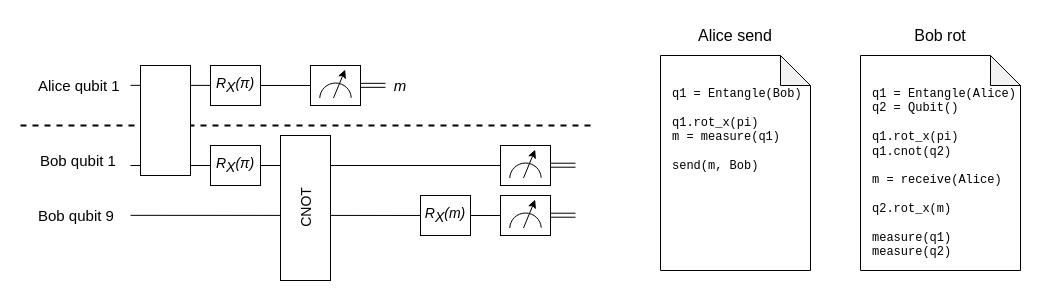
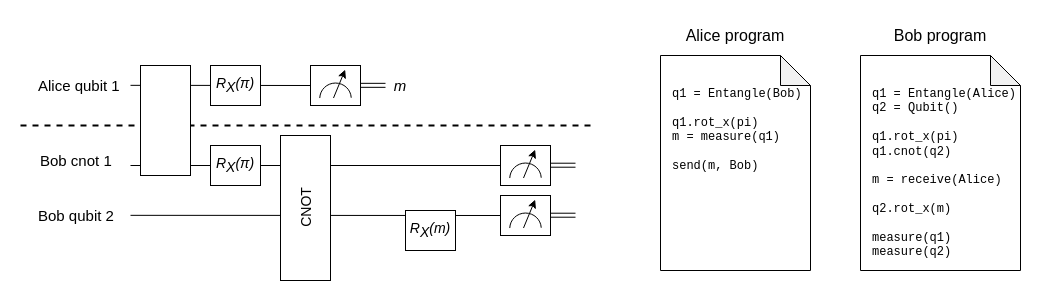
(736, 36) -> (736, 36)
(941, 36) -> (941, 36)
(81, 161) -> (79, 161)
(79, 216) -> (79, 216)
(446, 216) -> (431, 231)
